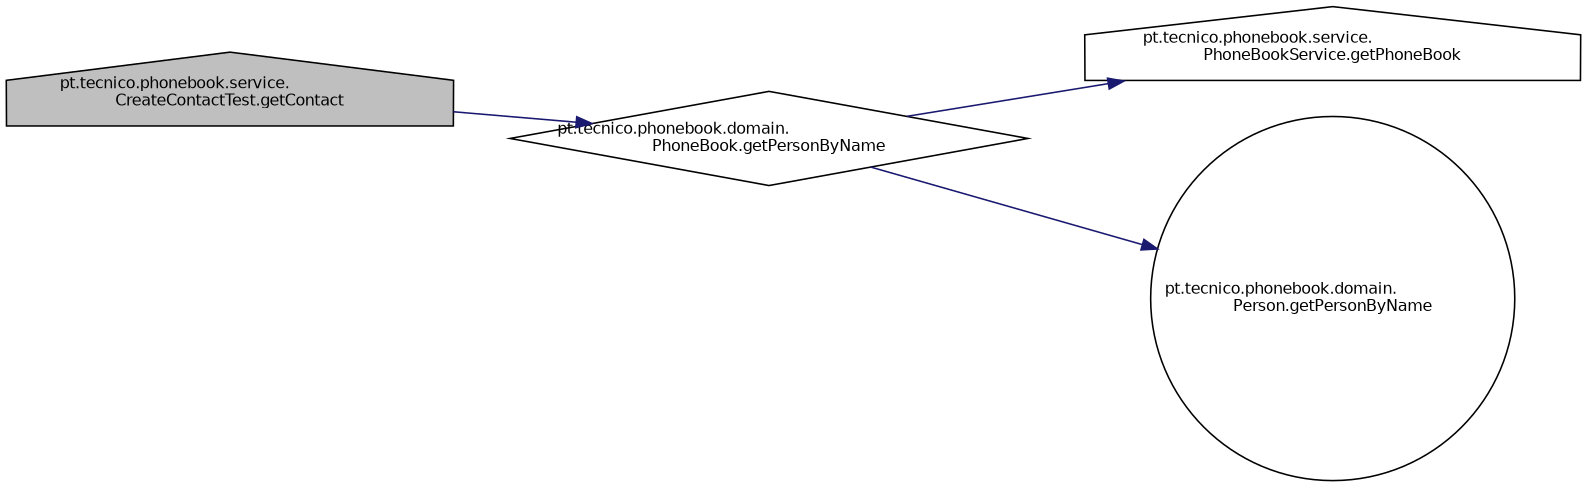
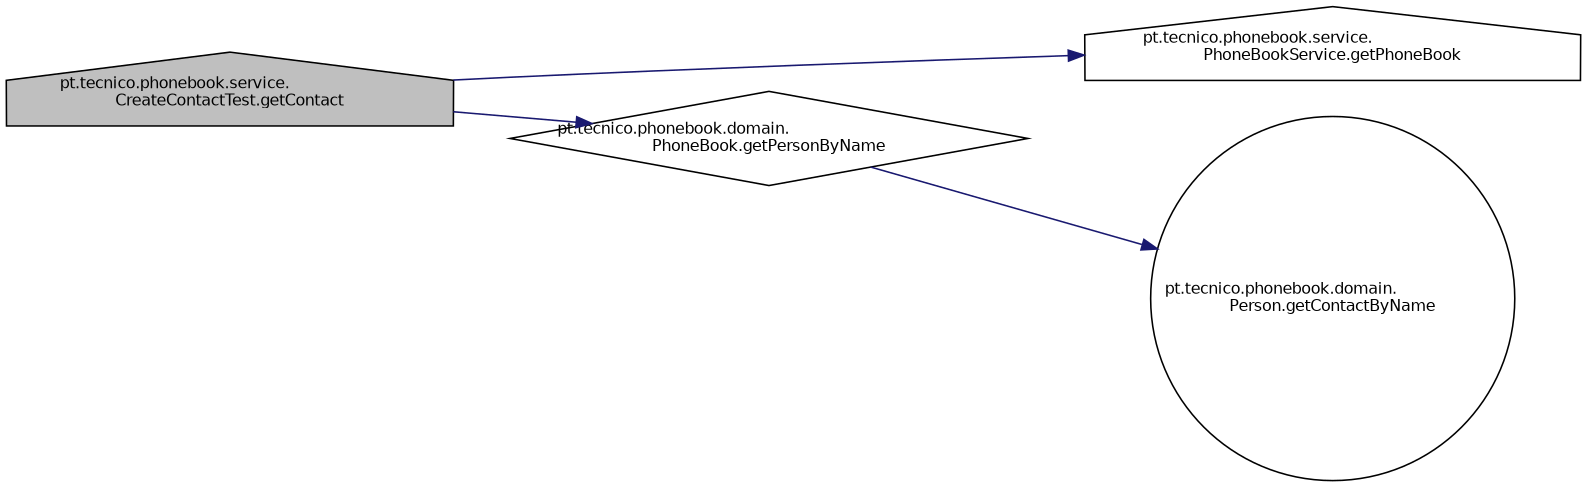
(1008, 100) -> (761, 67)
(1333, 299) -> (1333, 299)
